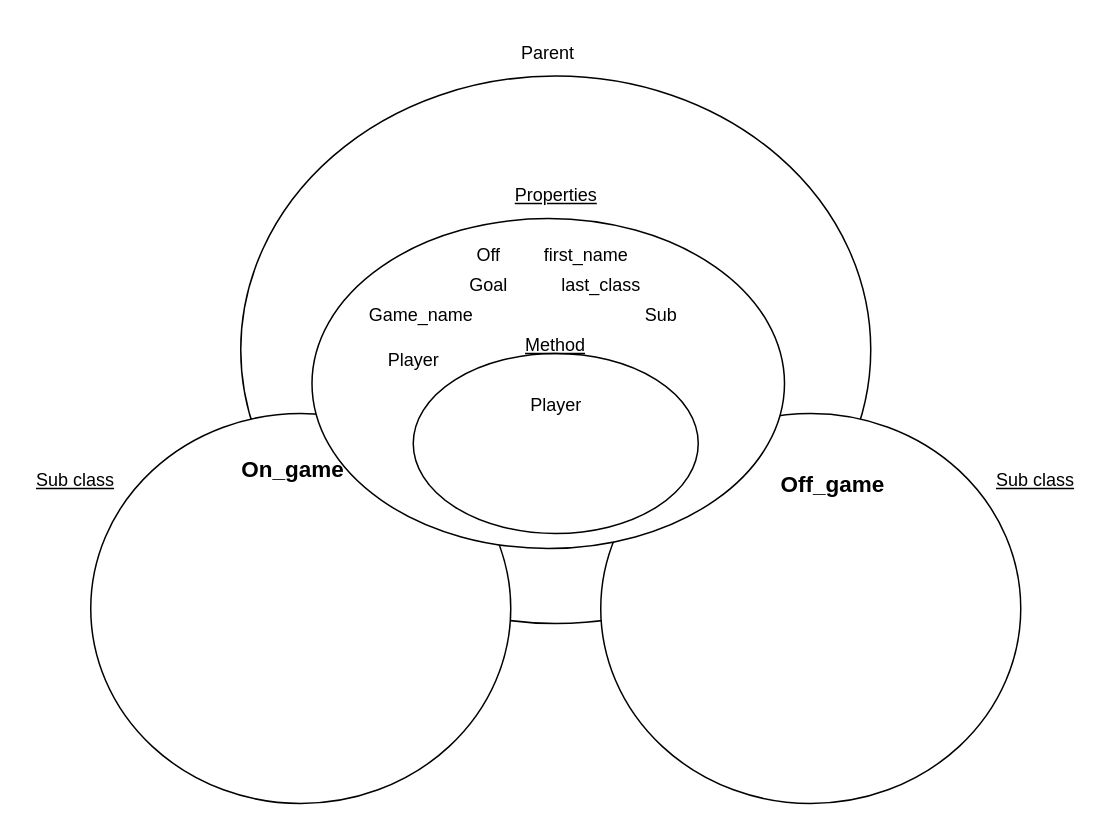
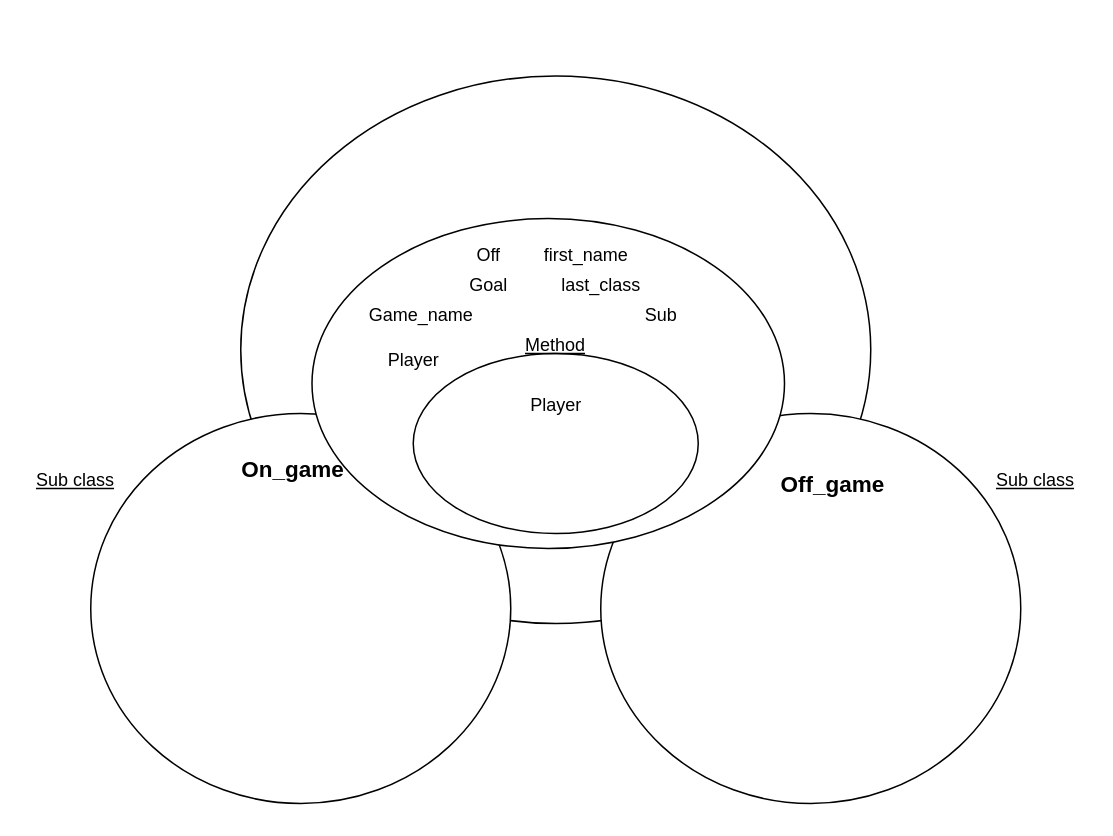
(548, 53) -> none
(556, 196) -> none
